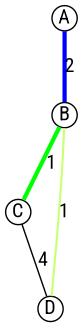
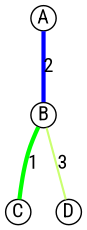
(64, 212) -> (62, 164)
(34, 260) -> none
